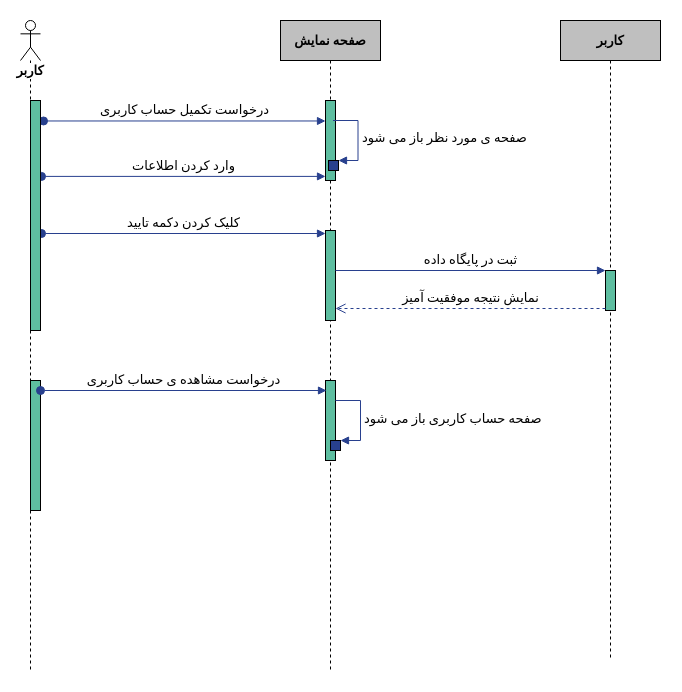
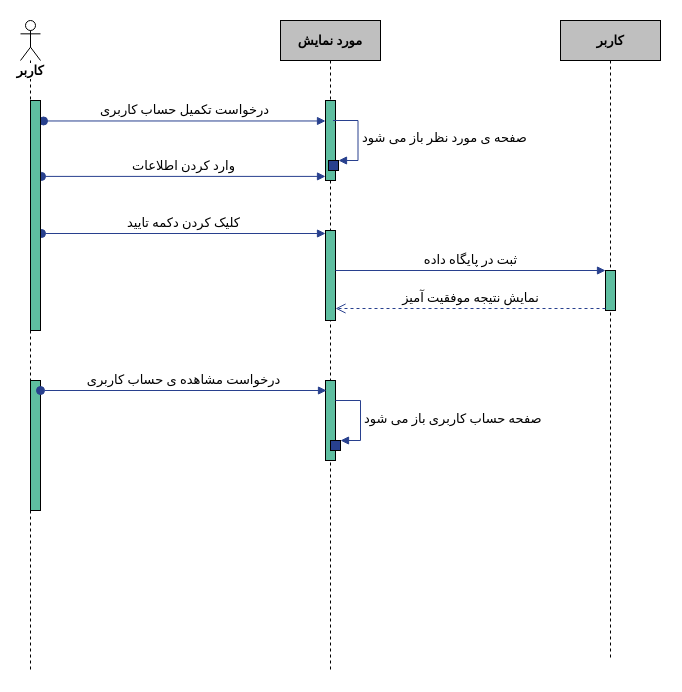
(331, 41) -> (331, 41)
